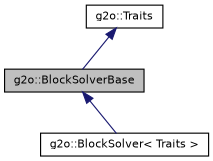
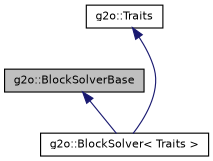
(96, 53) -> (155, 86)
